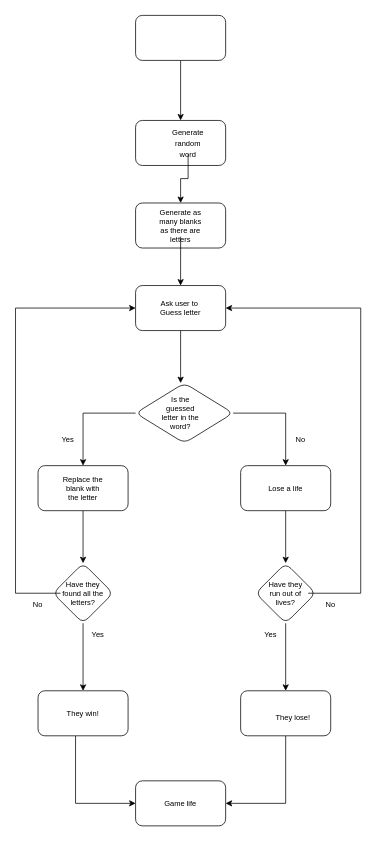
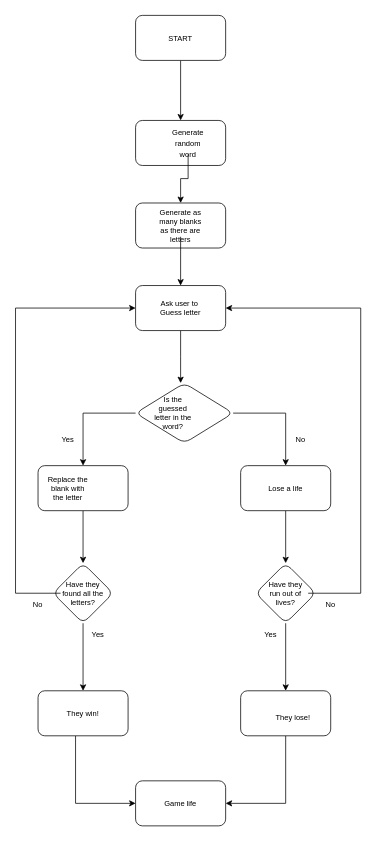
none -> (180, 38)
(180, 413) -> (173, 413)
(83, 488) -> (68, 488)
